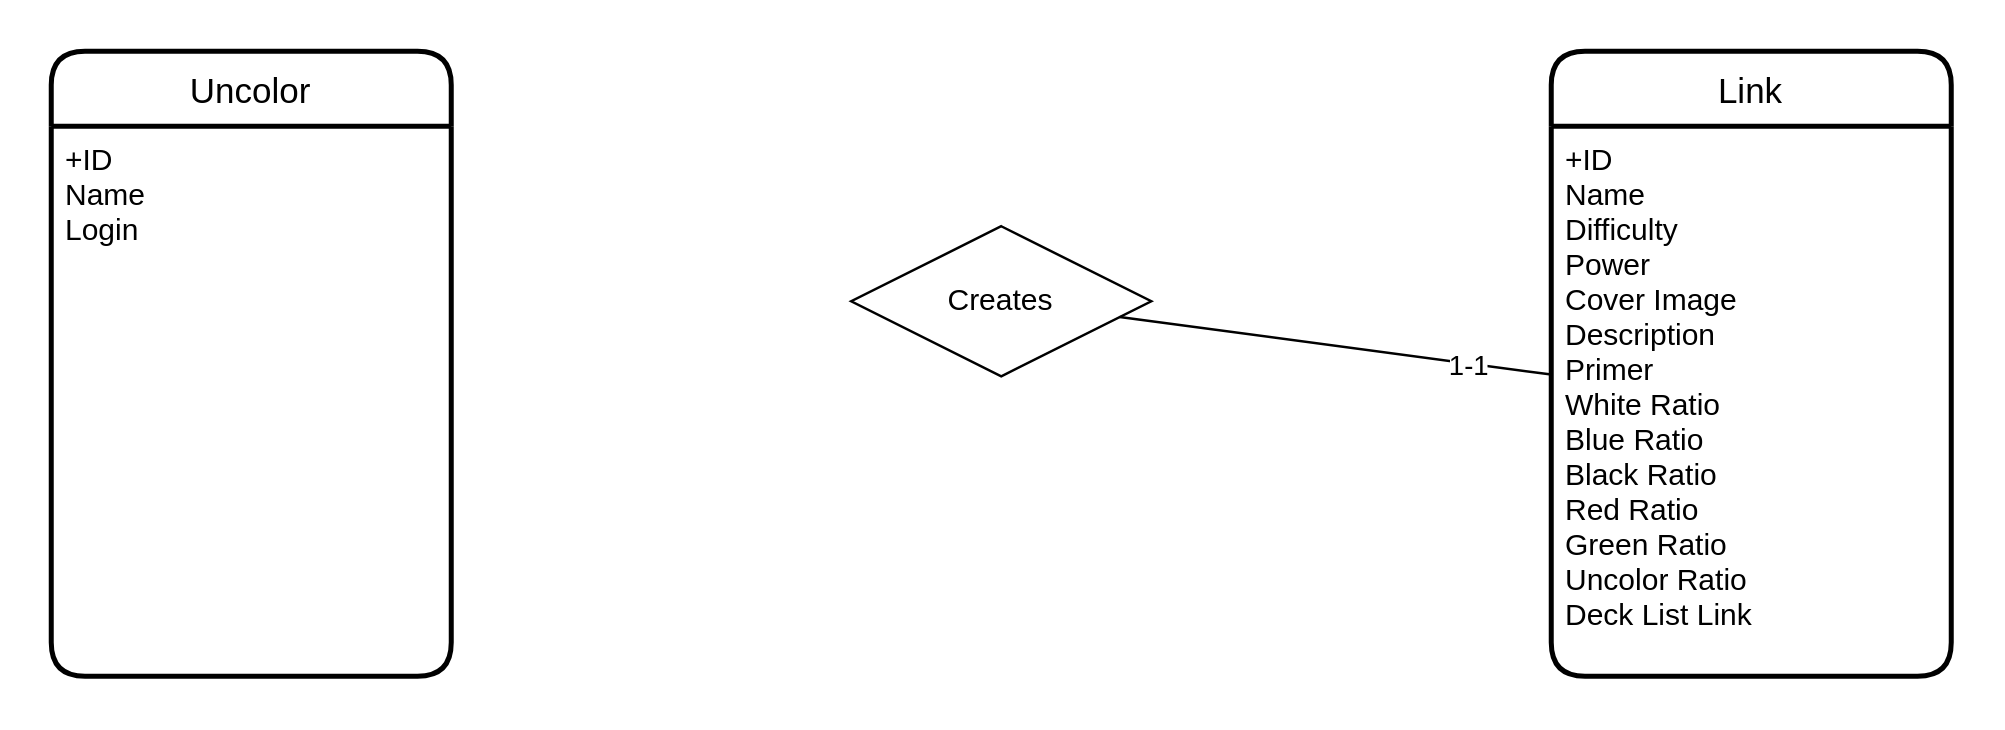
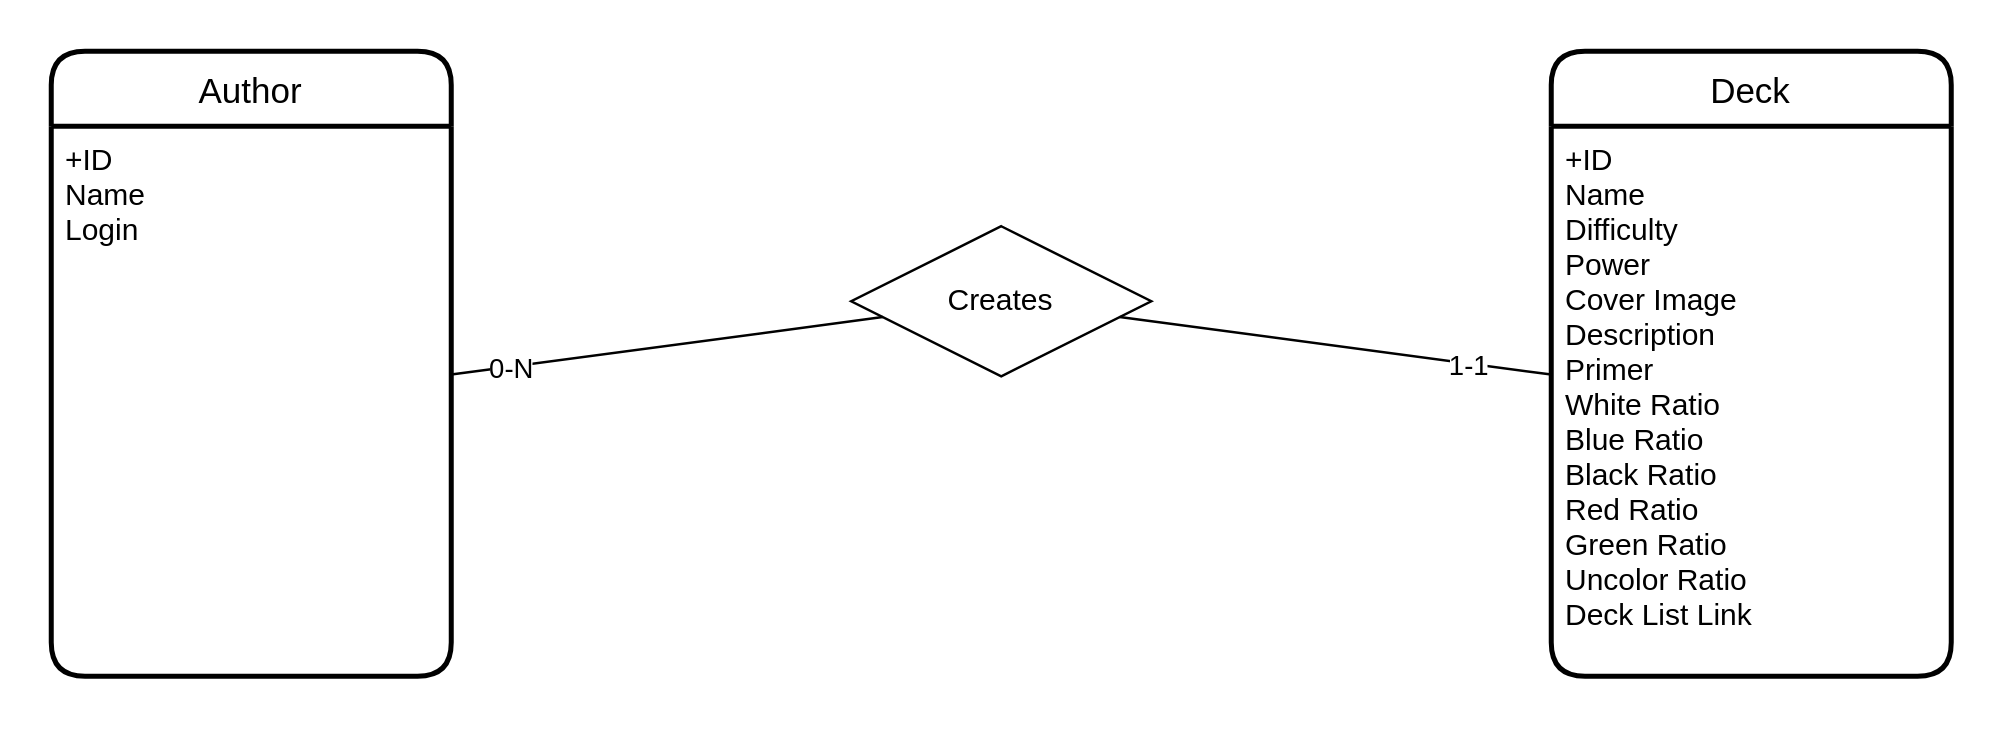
(250, 91) -> (250, 91)
(1750, 91) -> (1750, 91)
none -> (698, 342)
